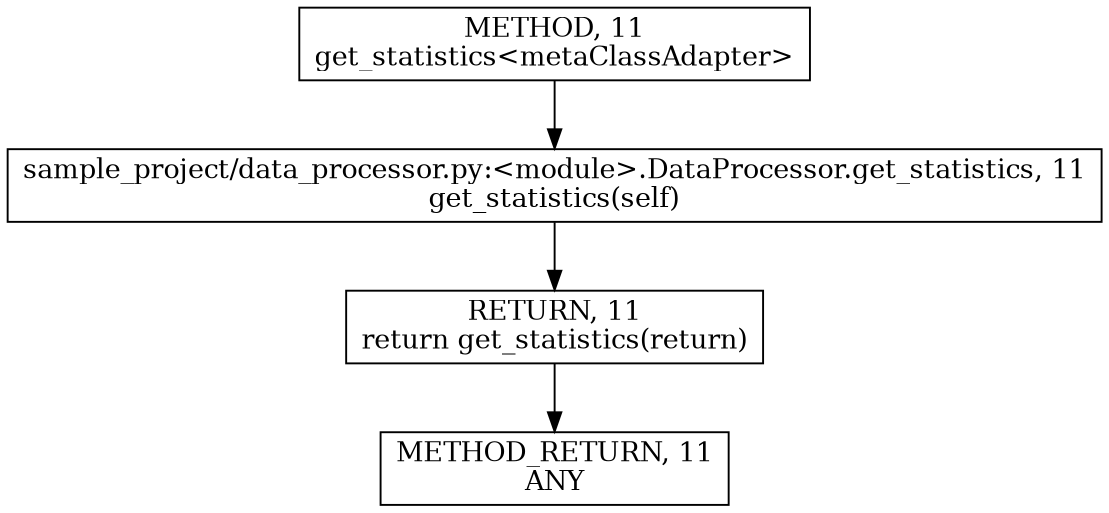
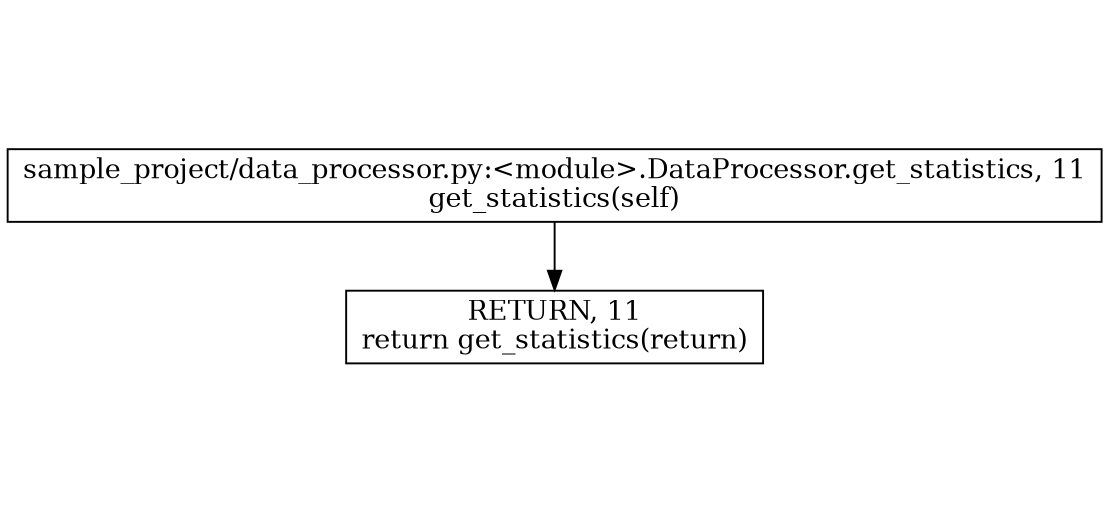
(555, 44) -> none
(555, 469) -> none
